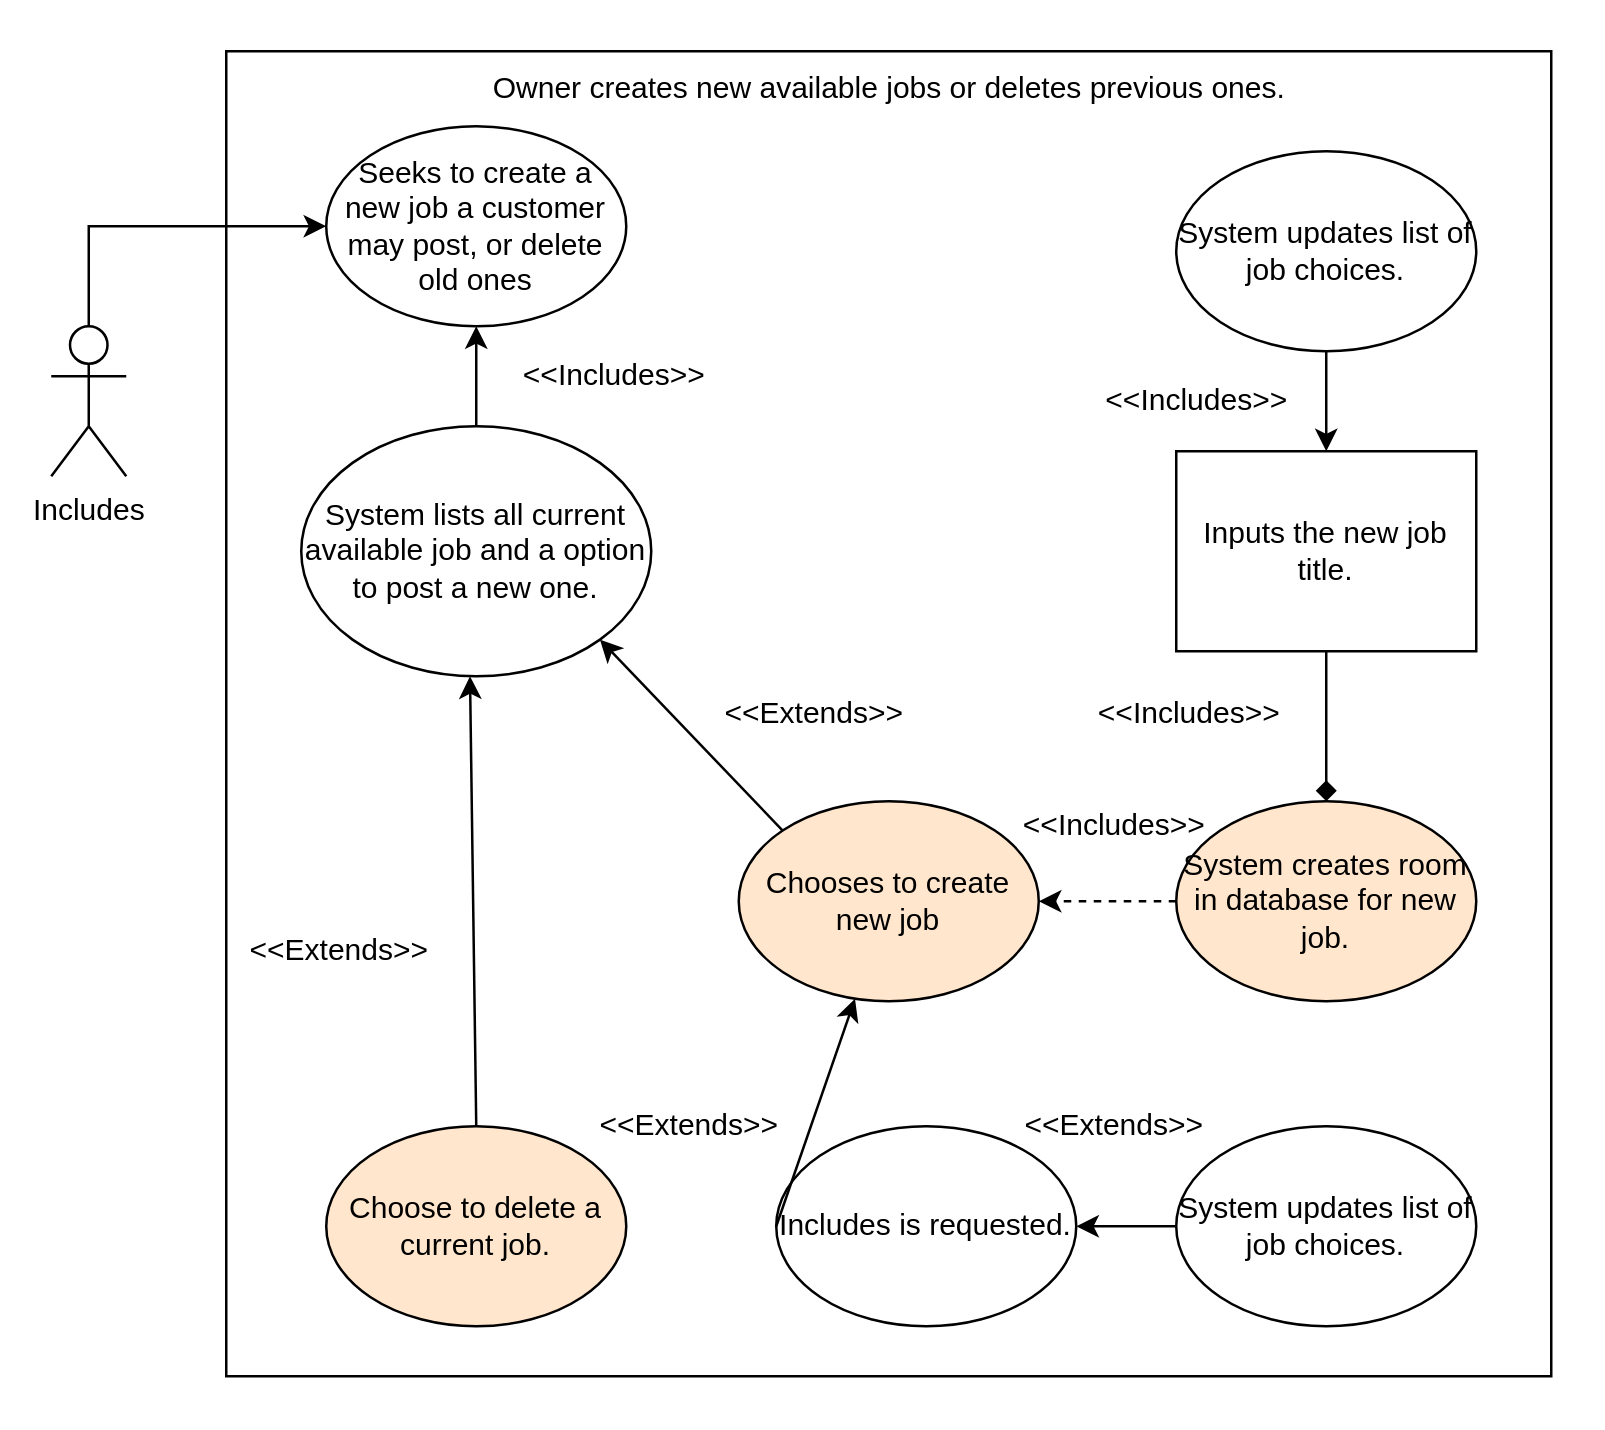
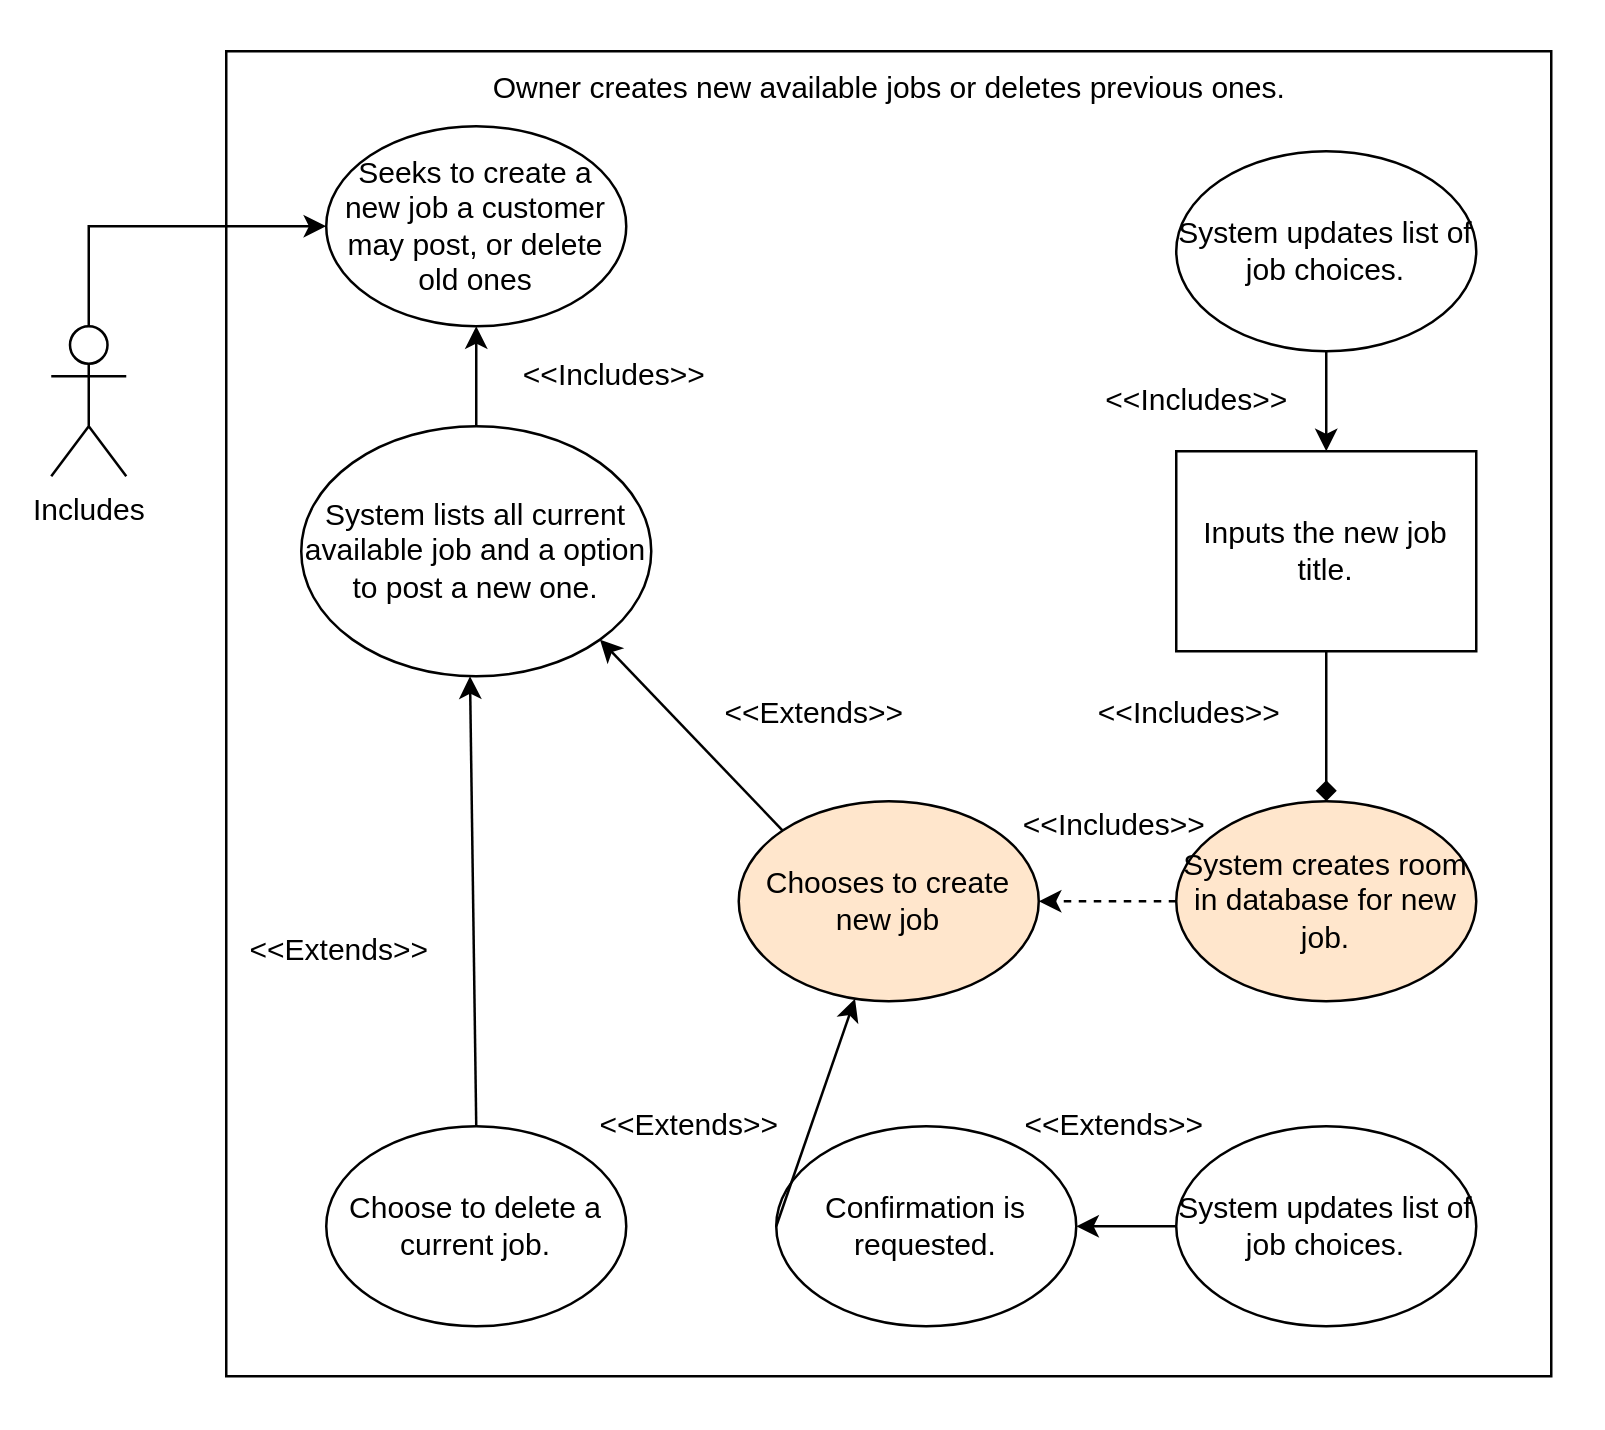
(476, 1226) -> (476, 1226)
(926, 1226) -> (926, 1226)
